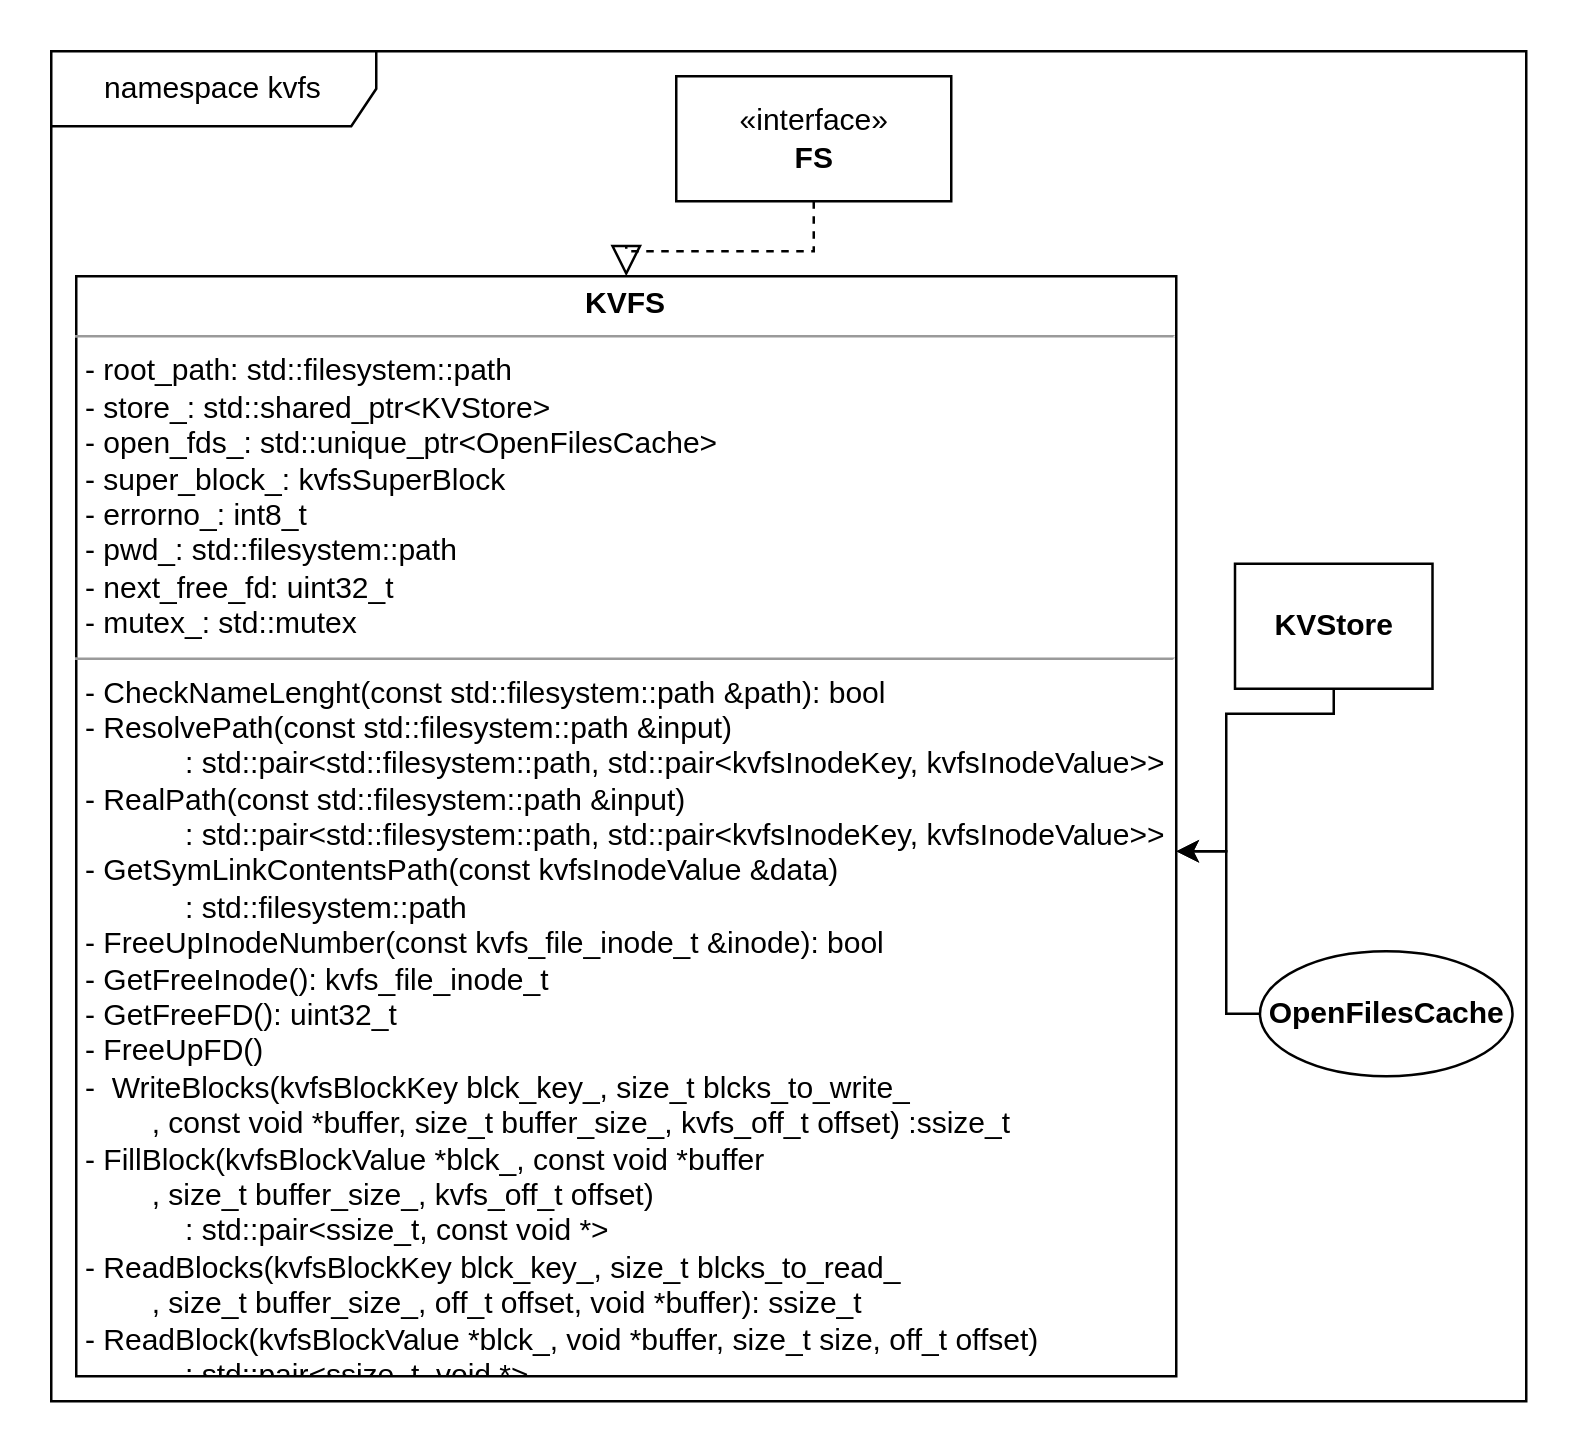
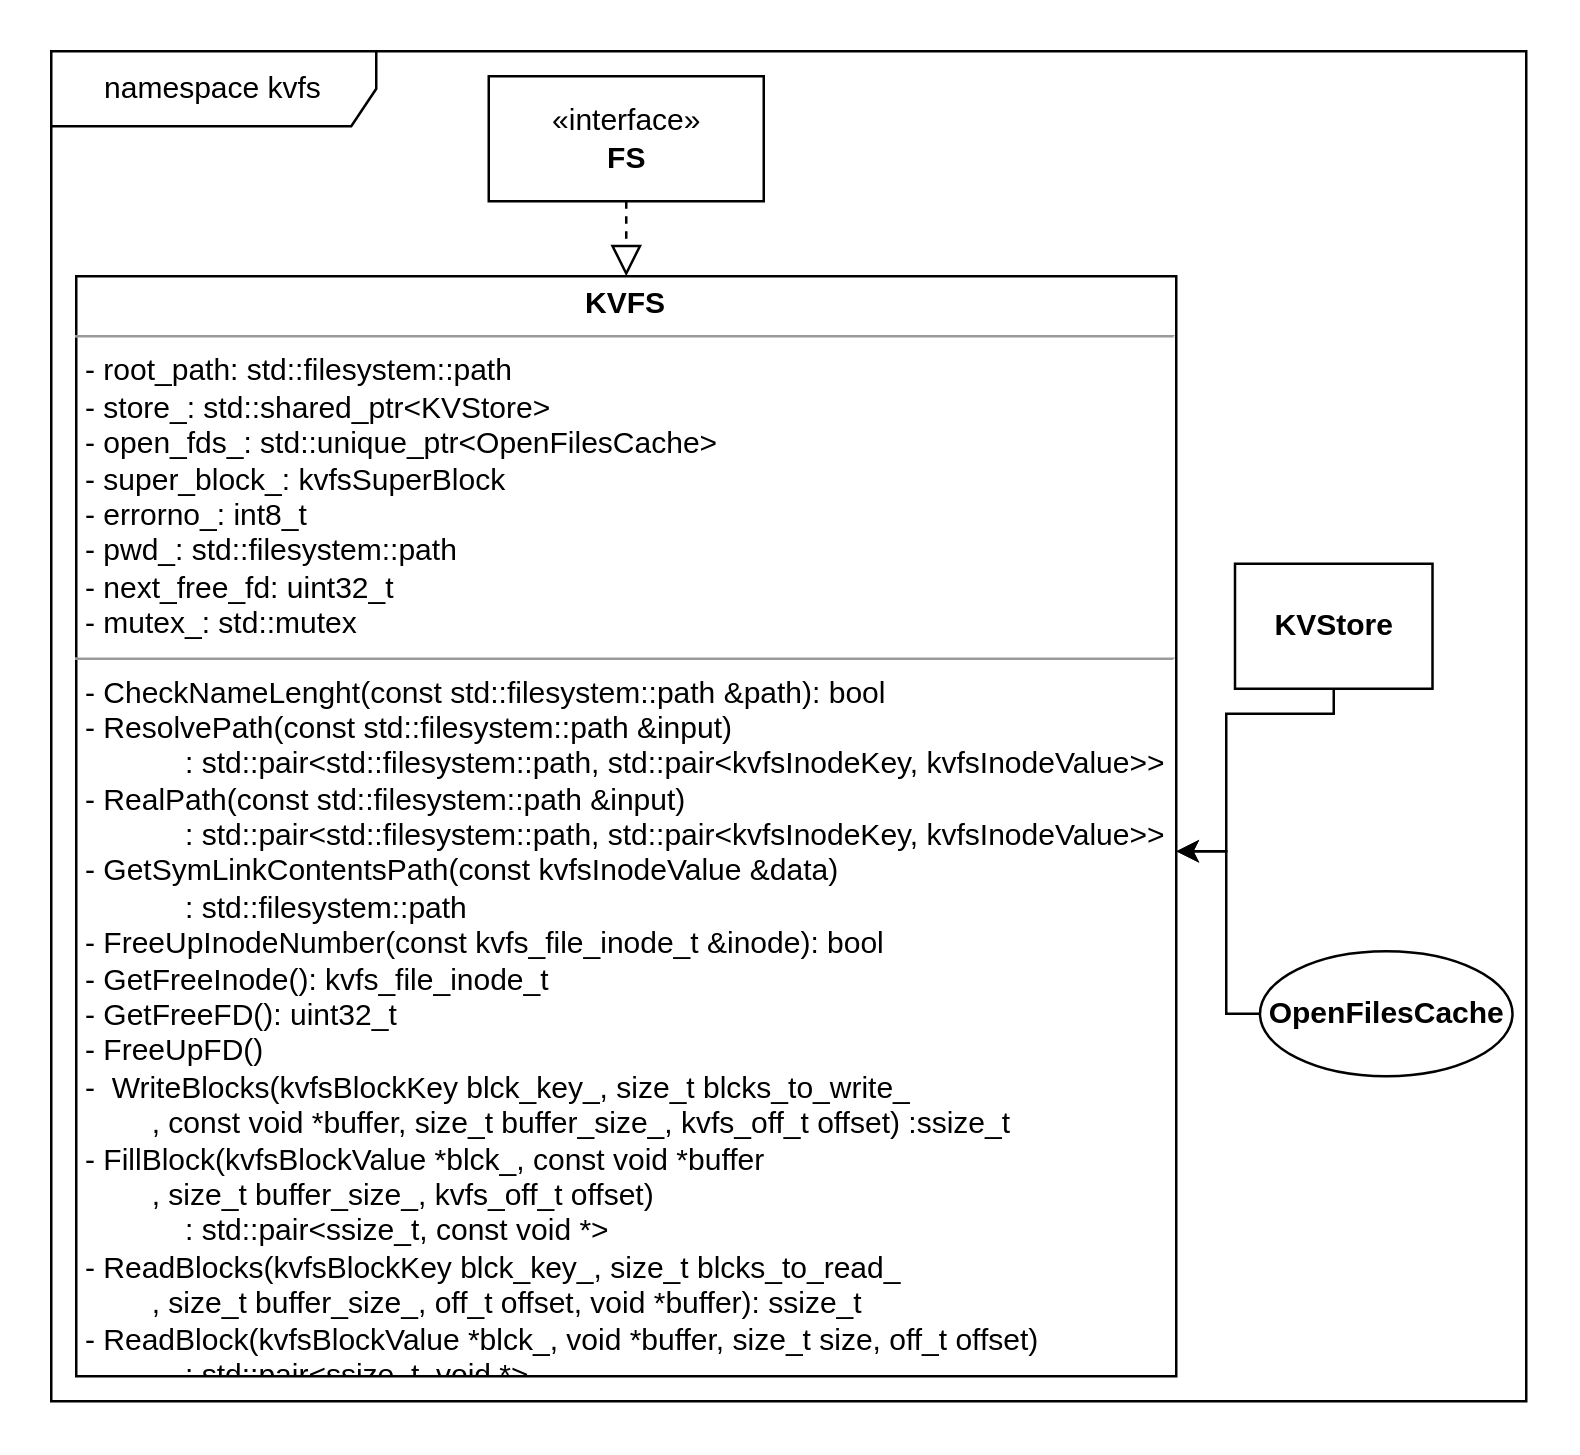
(814, 139) -> (626, 139)
